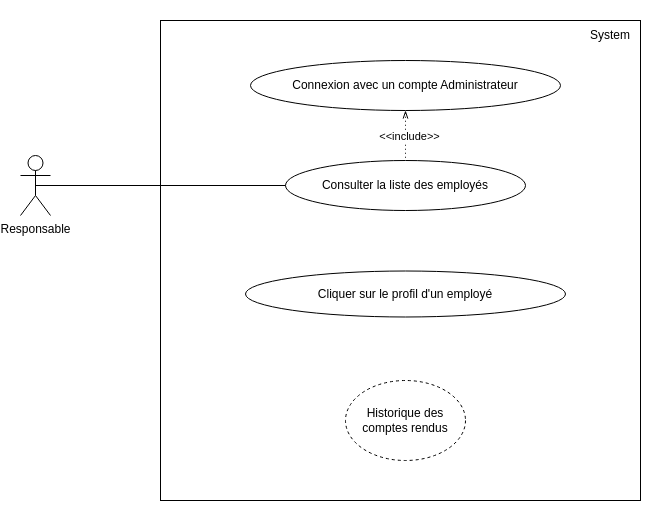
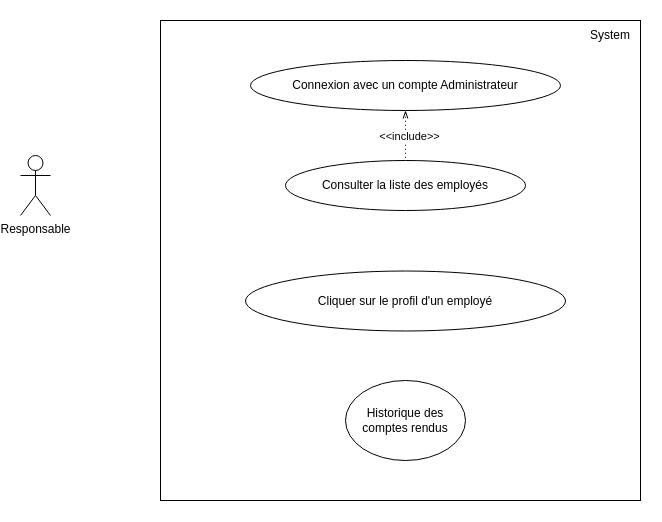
(162, 186) -> none
(406, 294) -> (406, 301)
(406, 421) -> (406, 421)
